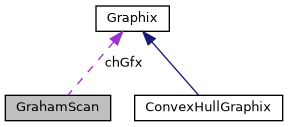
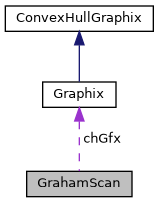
(175, 68) -> (79, 63)
